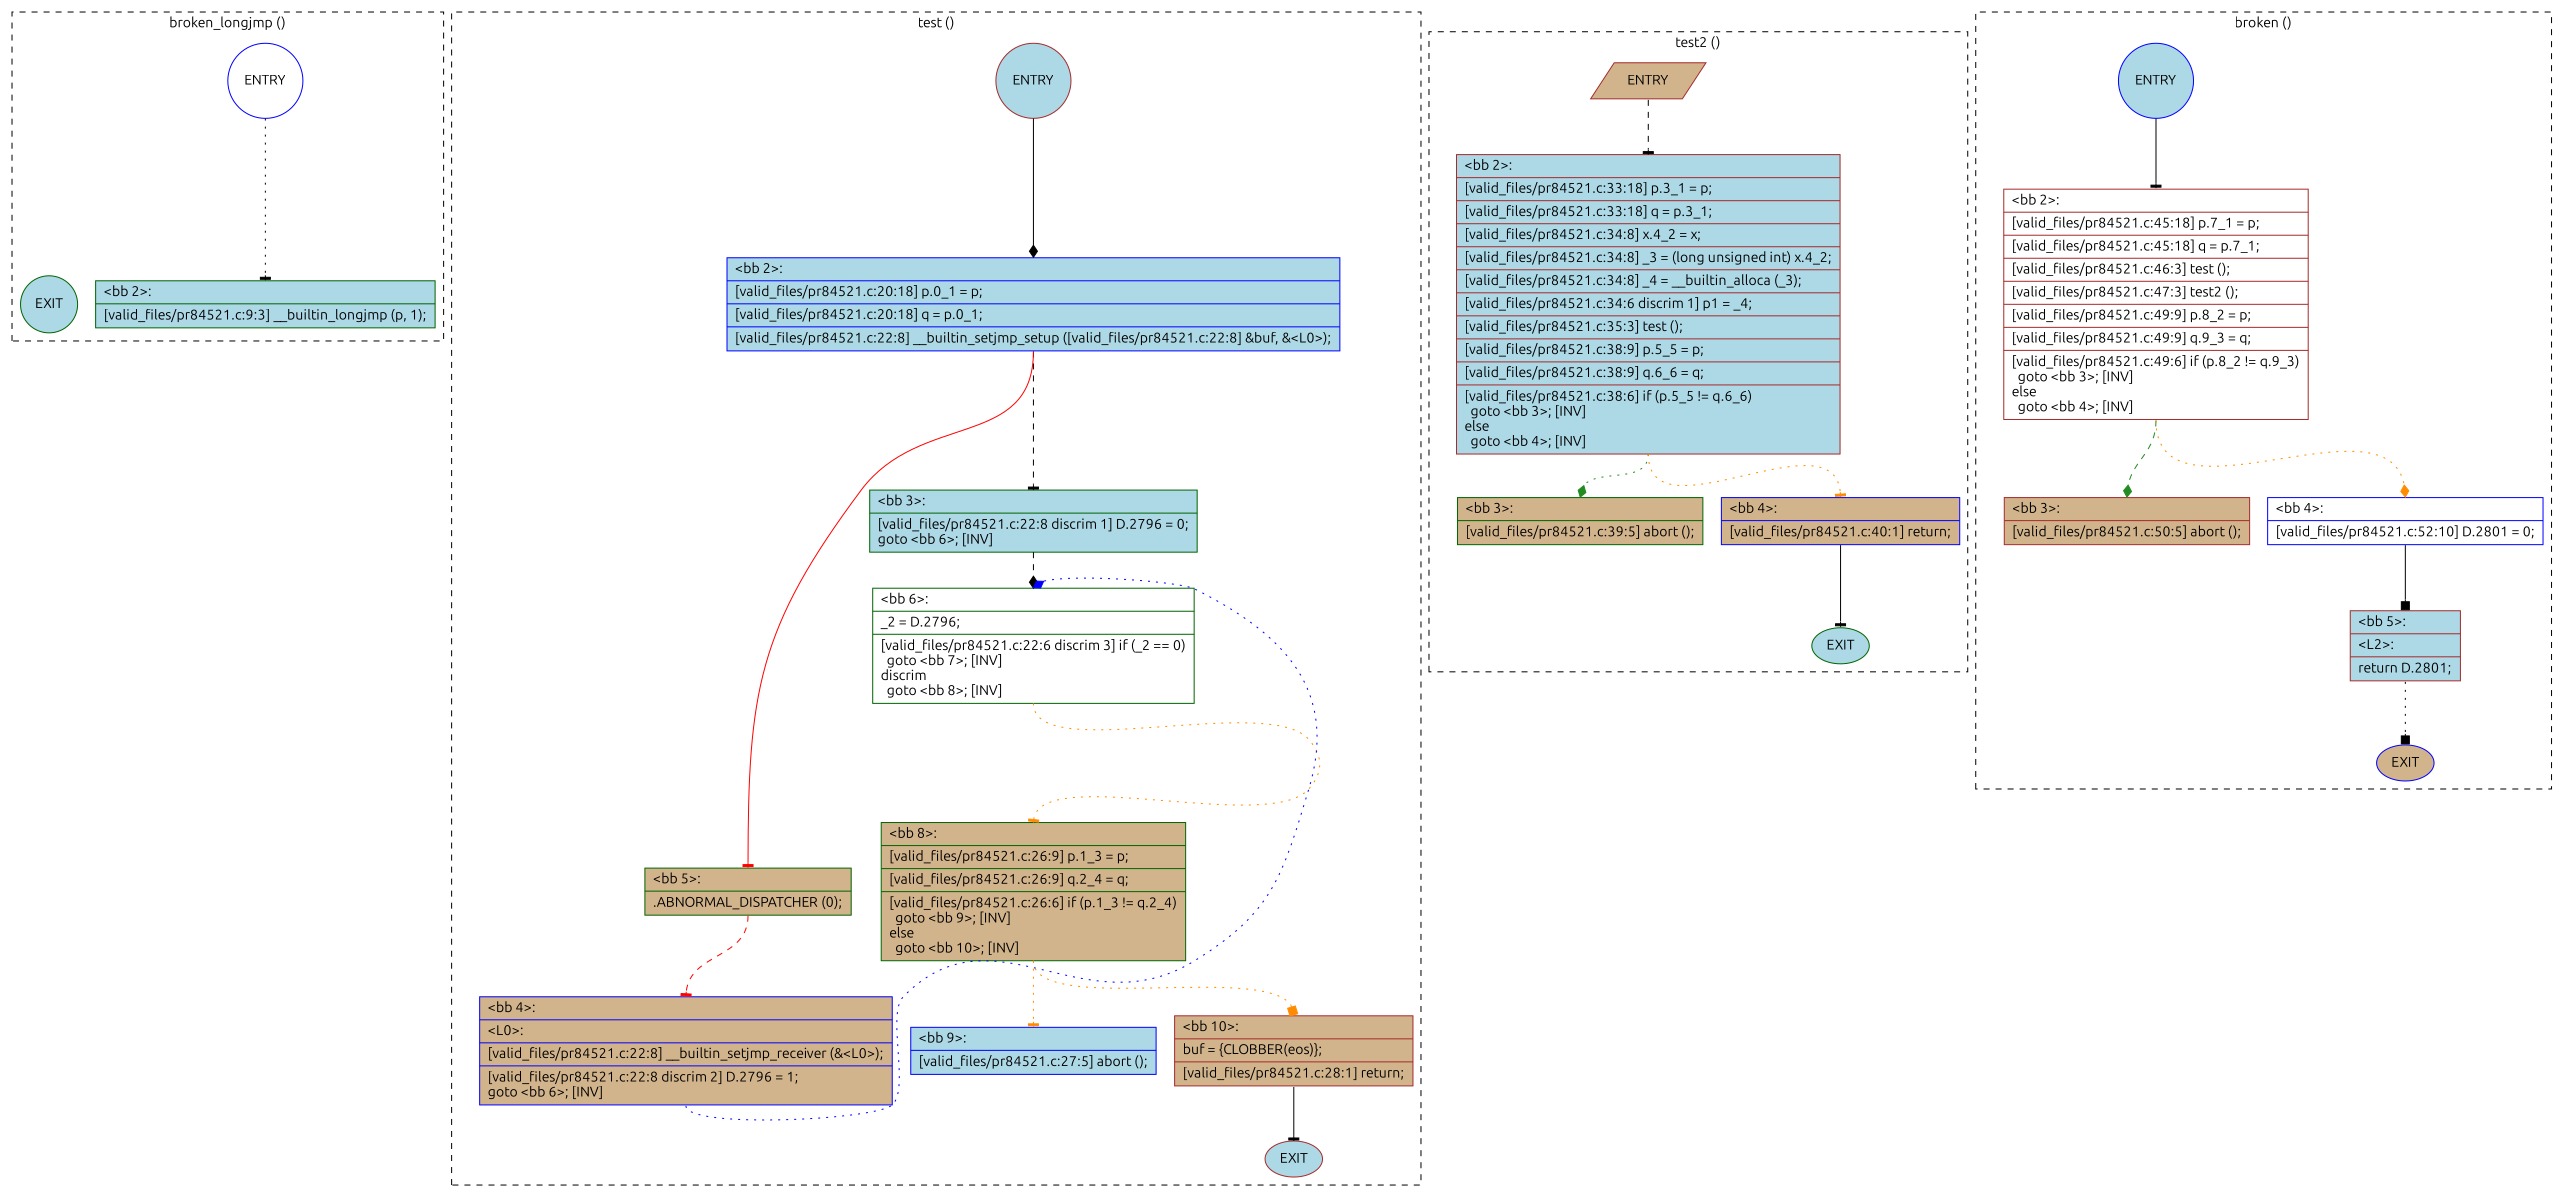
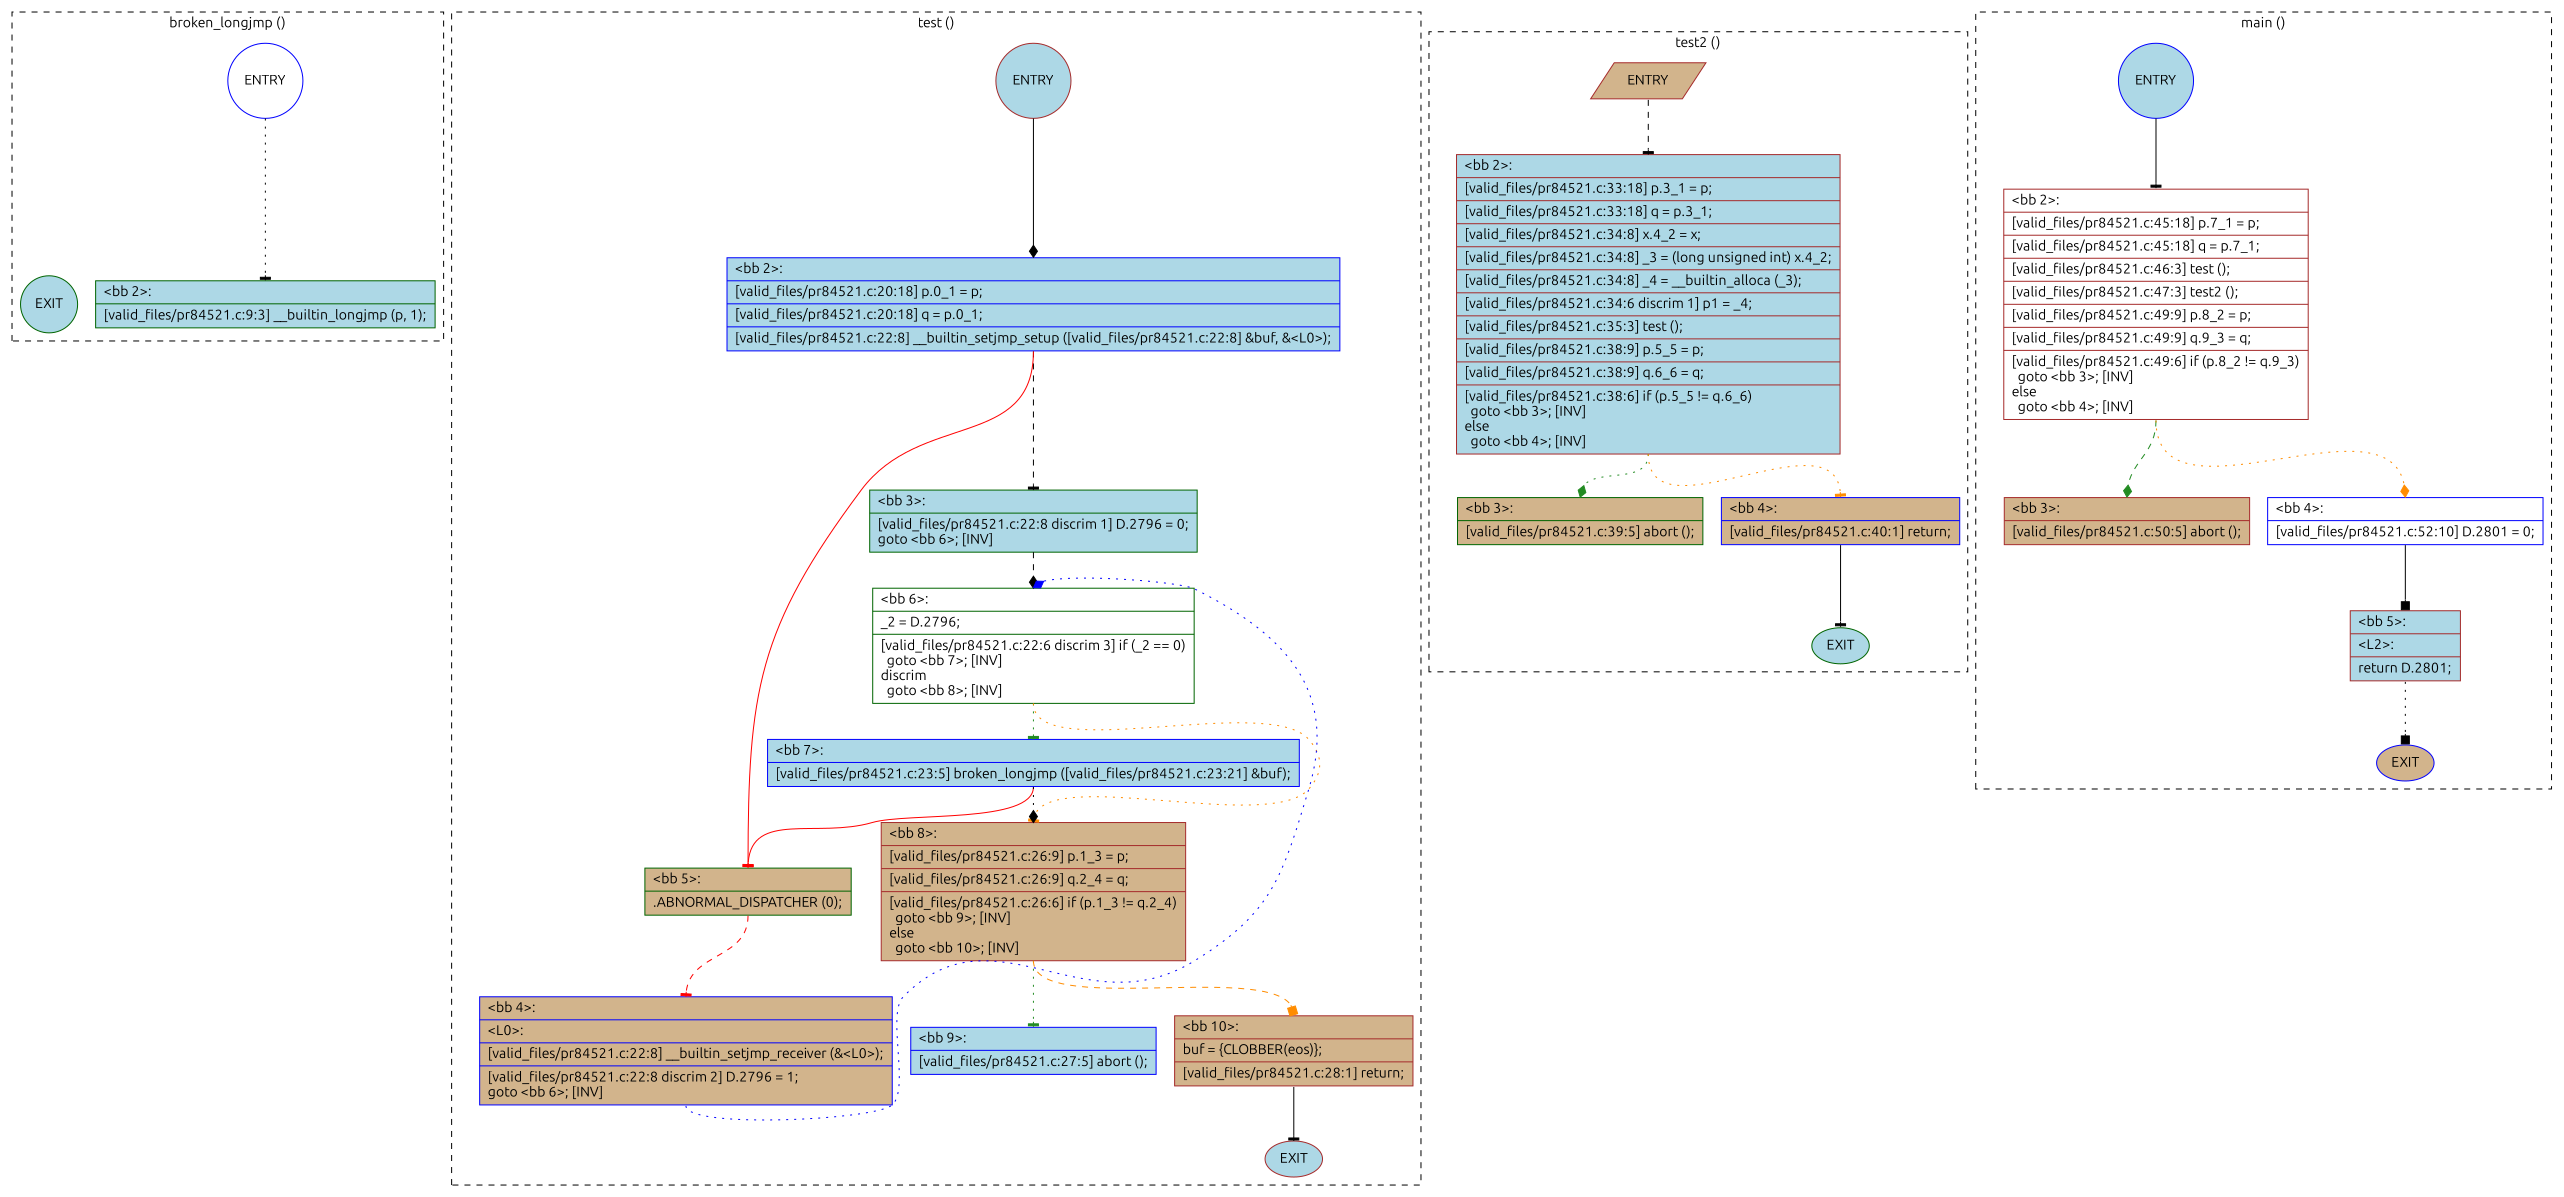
(2264, 24) -> (2264, 24)
none -> (1033, 763)
(1033, 892) -> (1033, 892)
(1159, 988) -> (1159, 988)
(1033, 991) -> (1033, 991)
